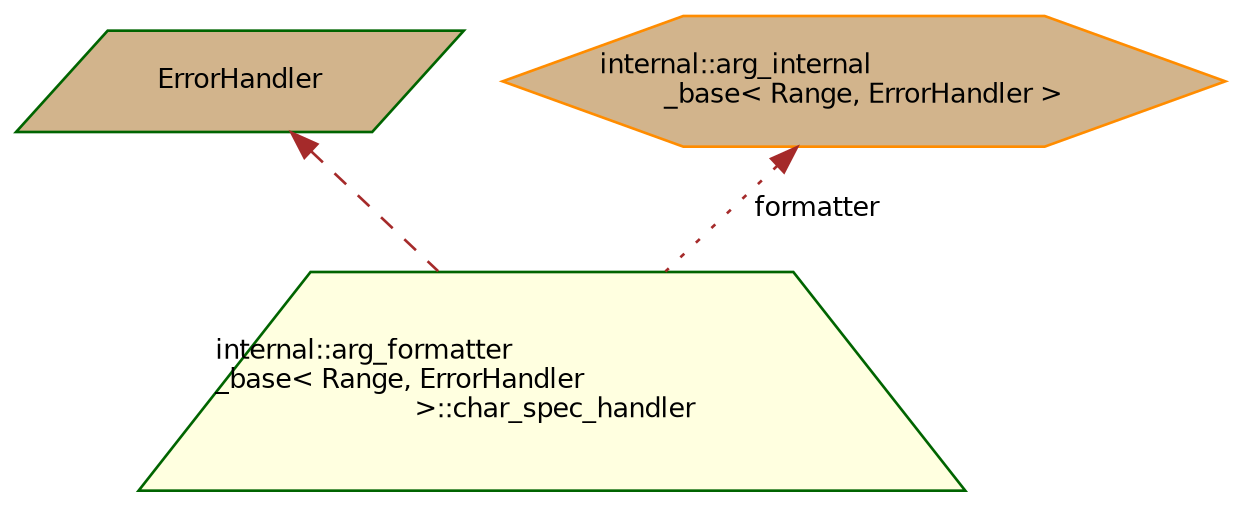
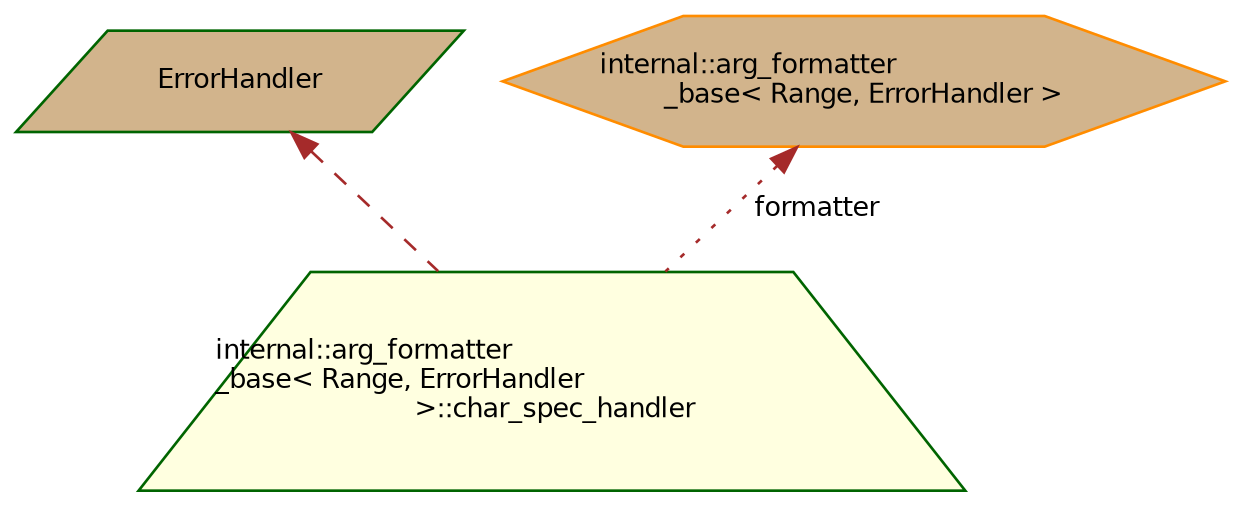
(864, 81) -> (864, 81)
